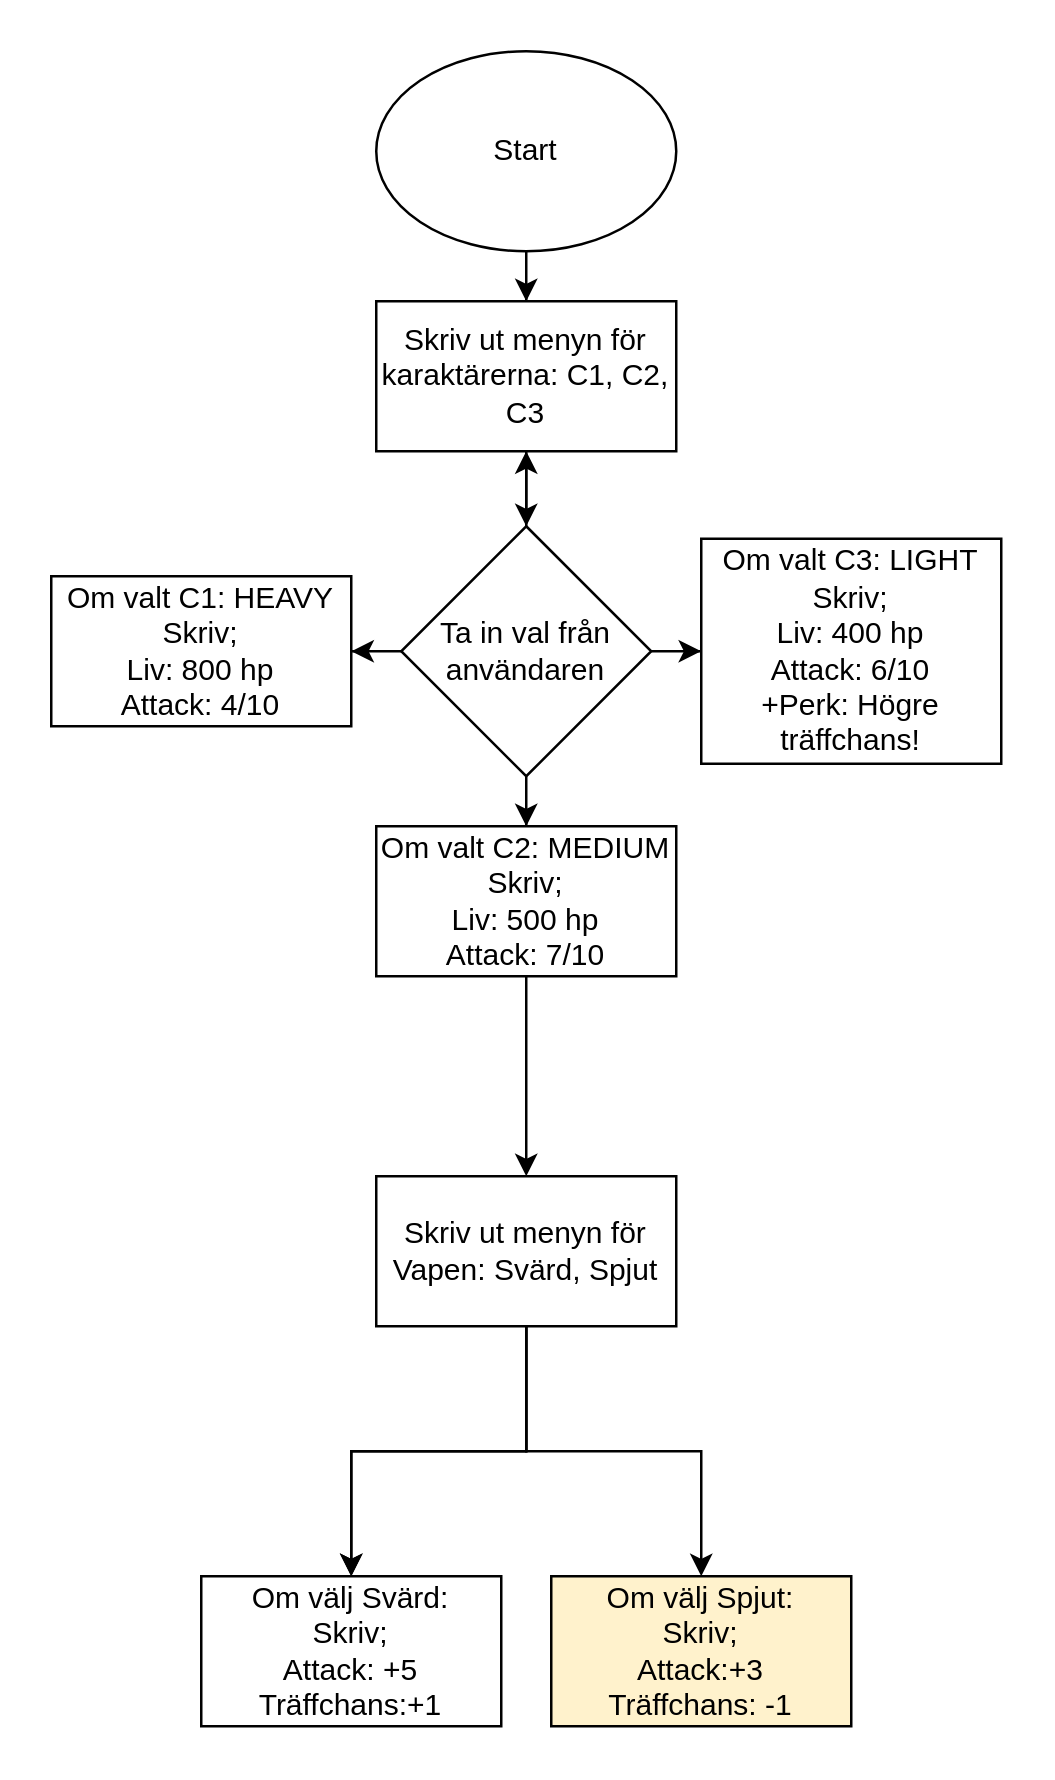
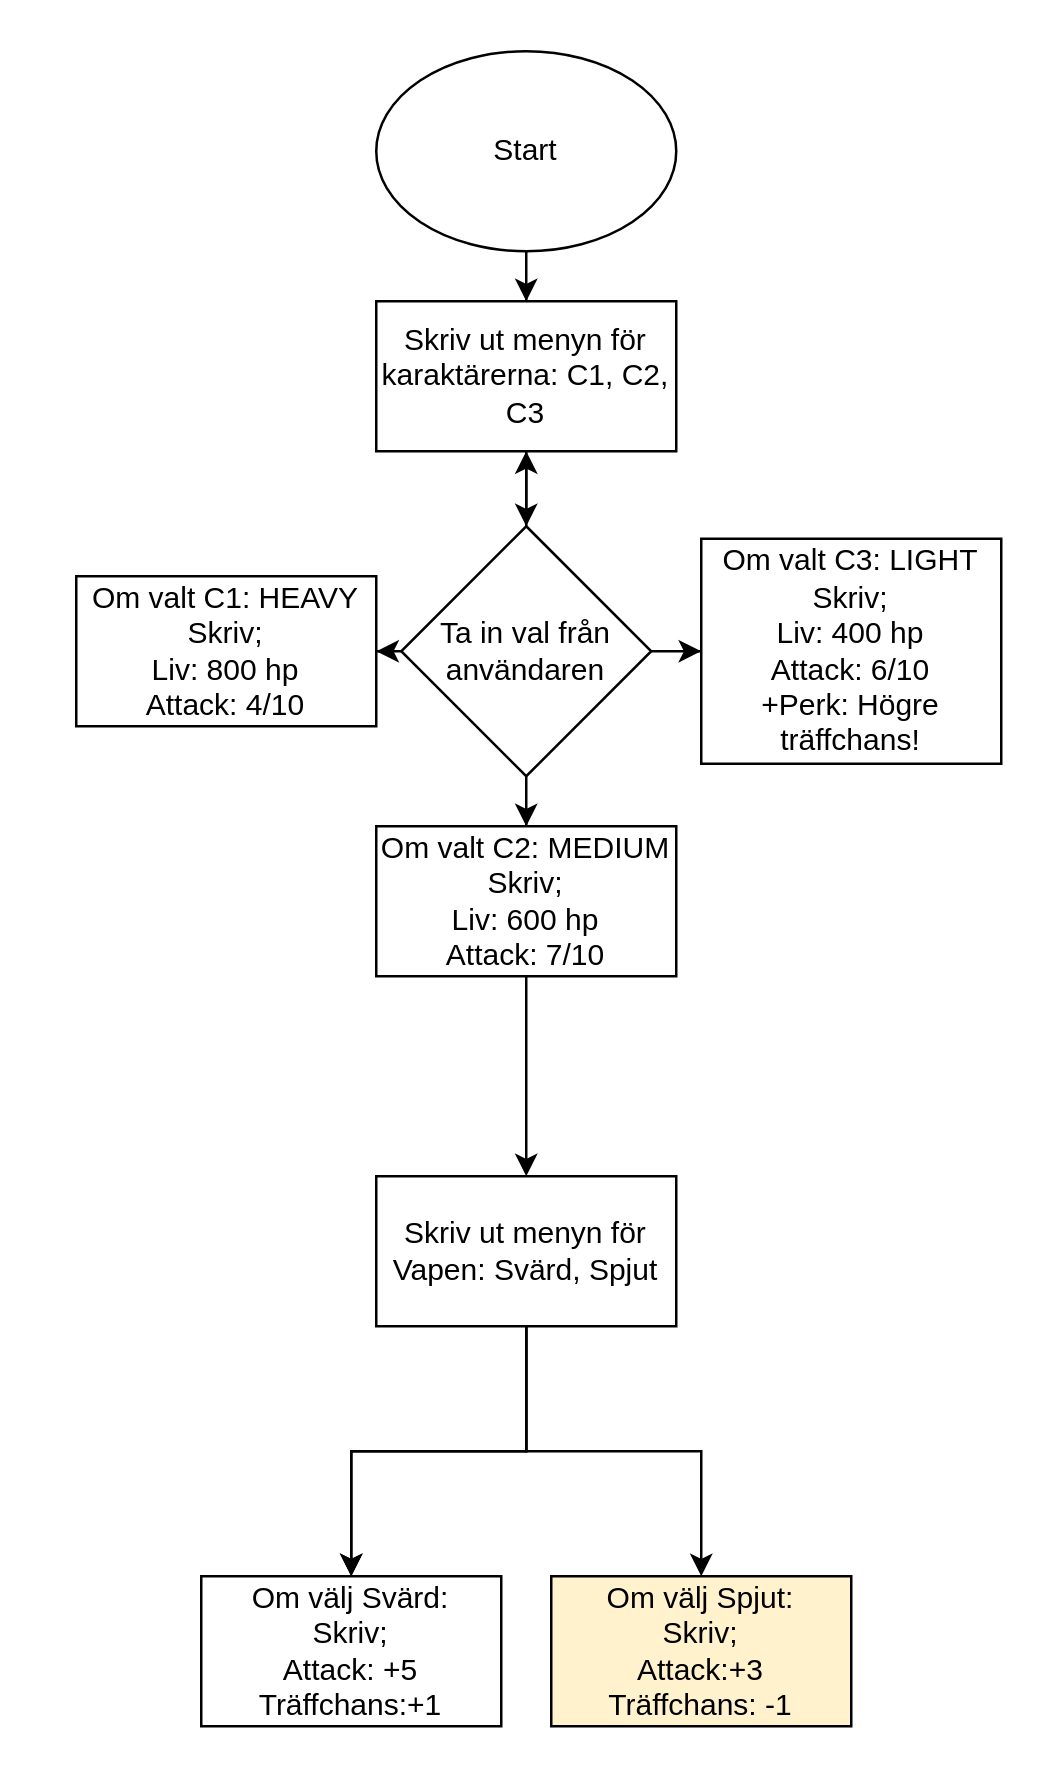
(201, 651) -> (226, 651)
(526, 901) -> (526, 901)
